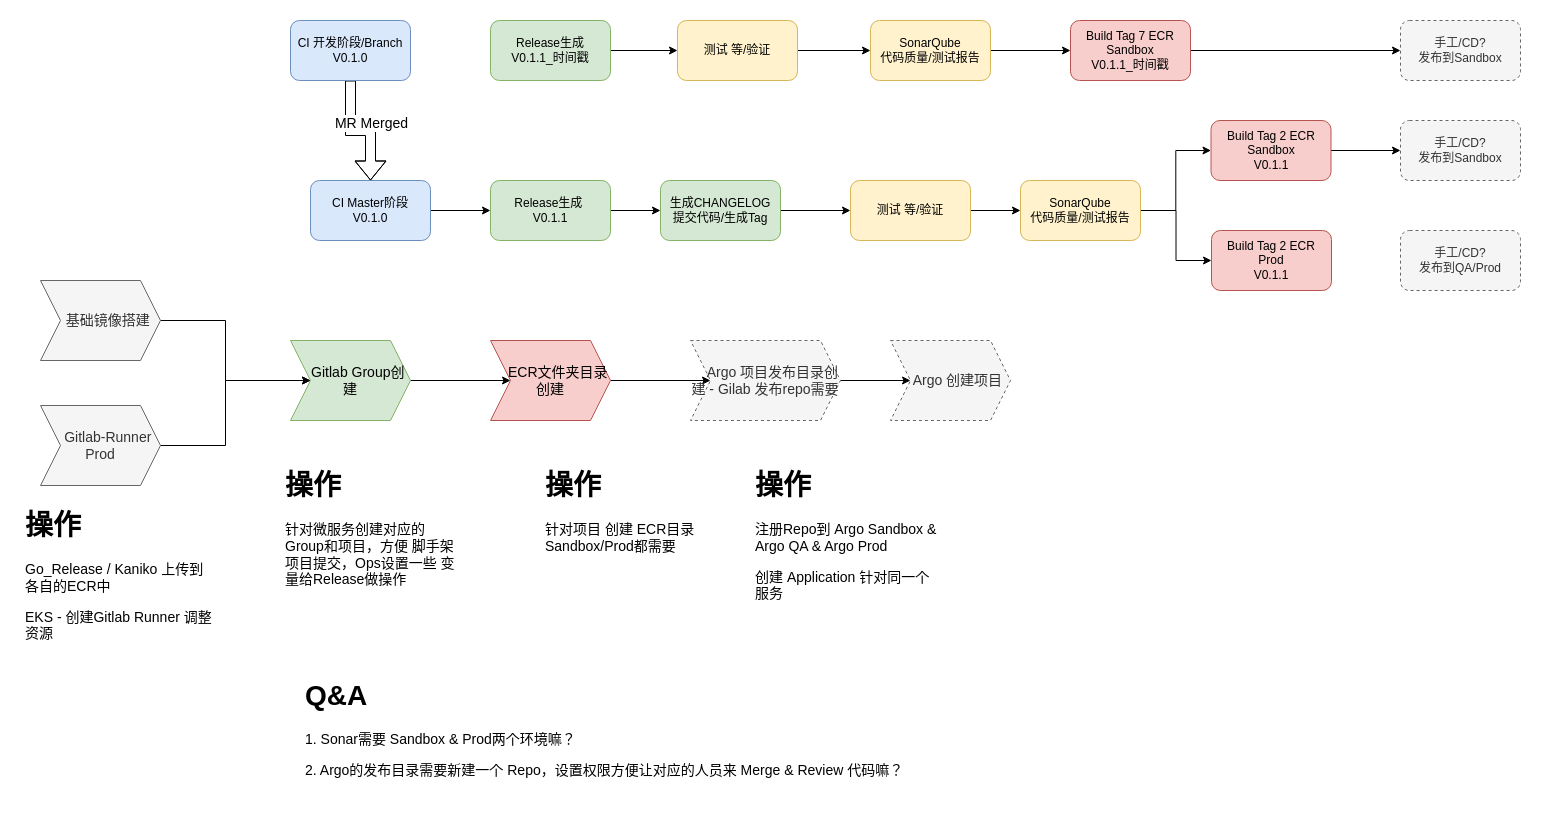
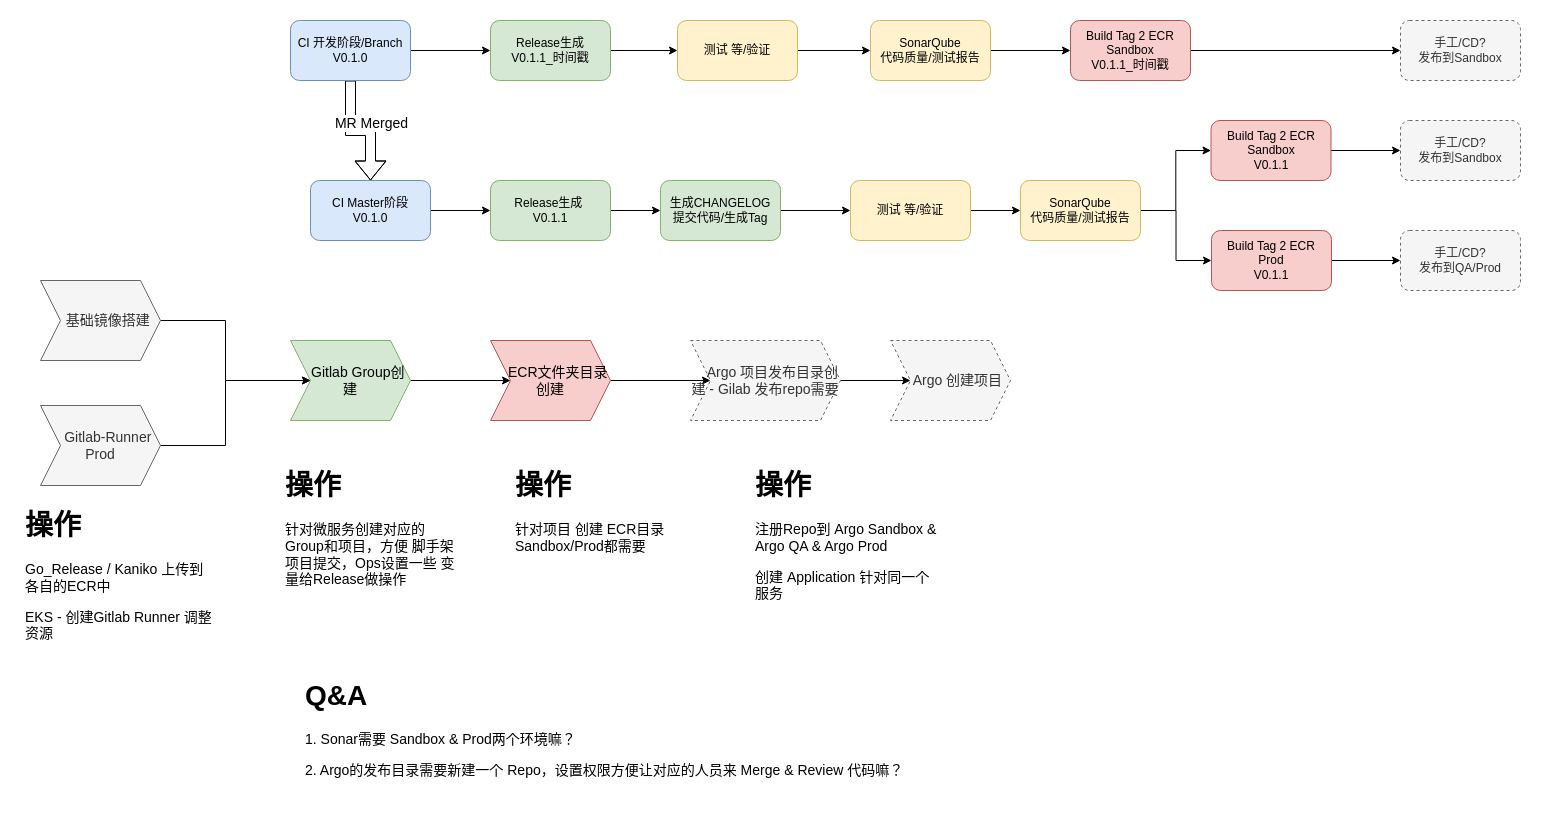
none -> (447, 51)
(1131, 51) -> (1131, 51)
none -> (1363, 261)
(636, 536) -> (606, 536)
